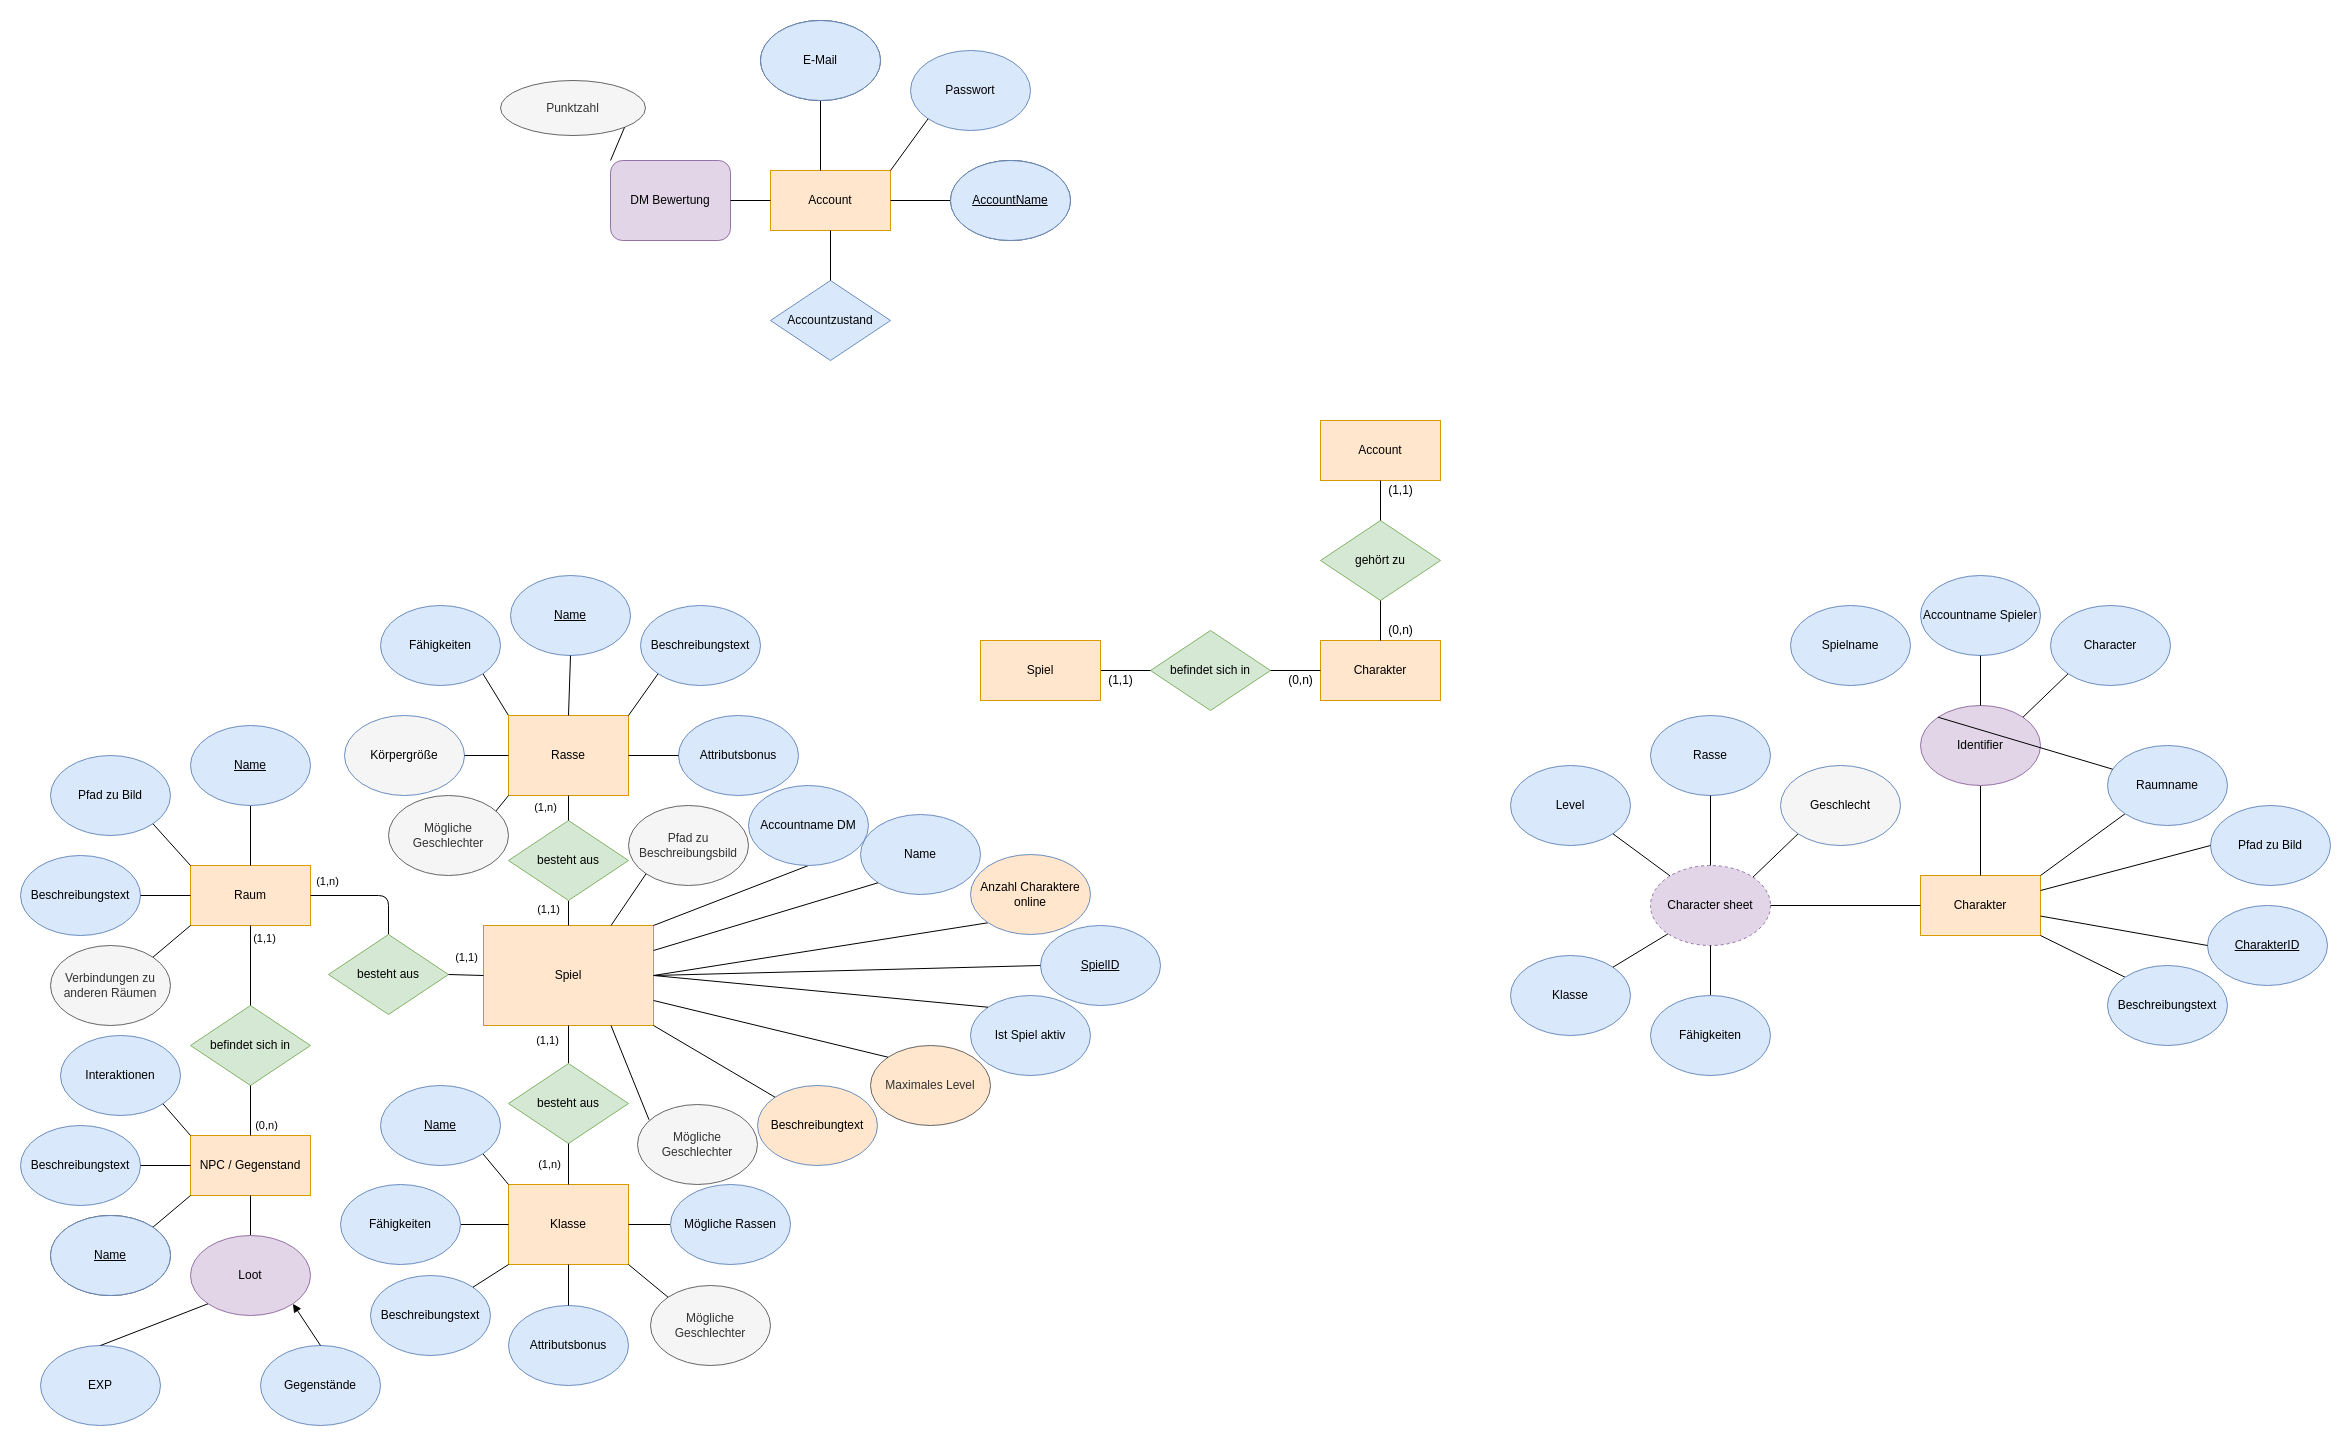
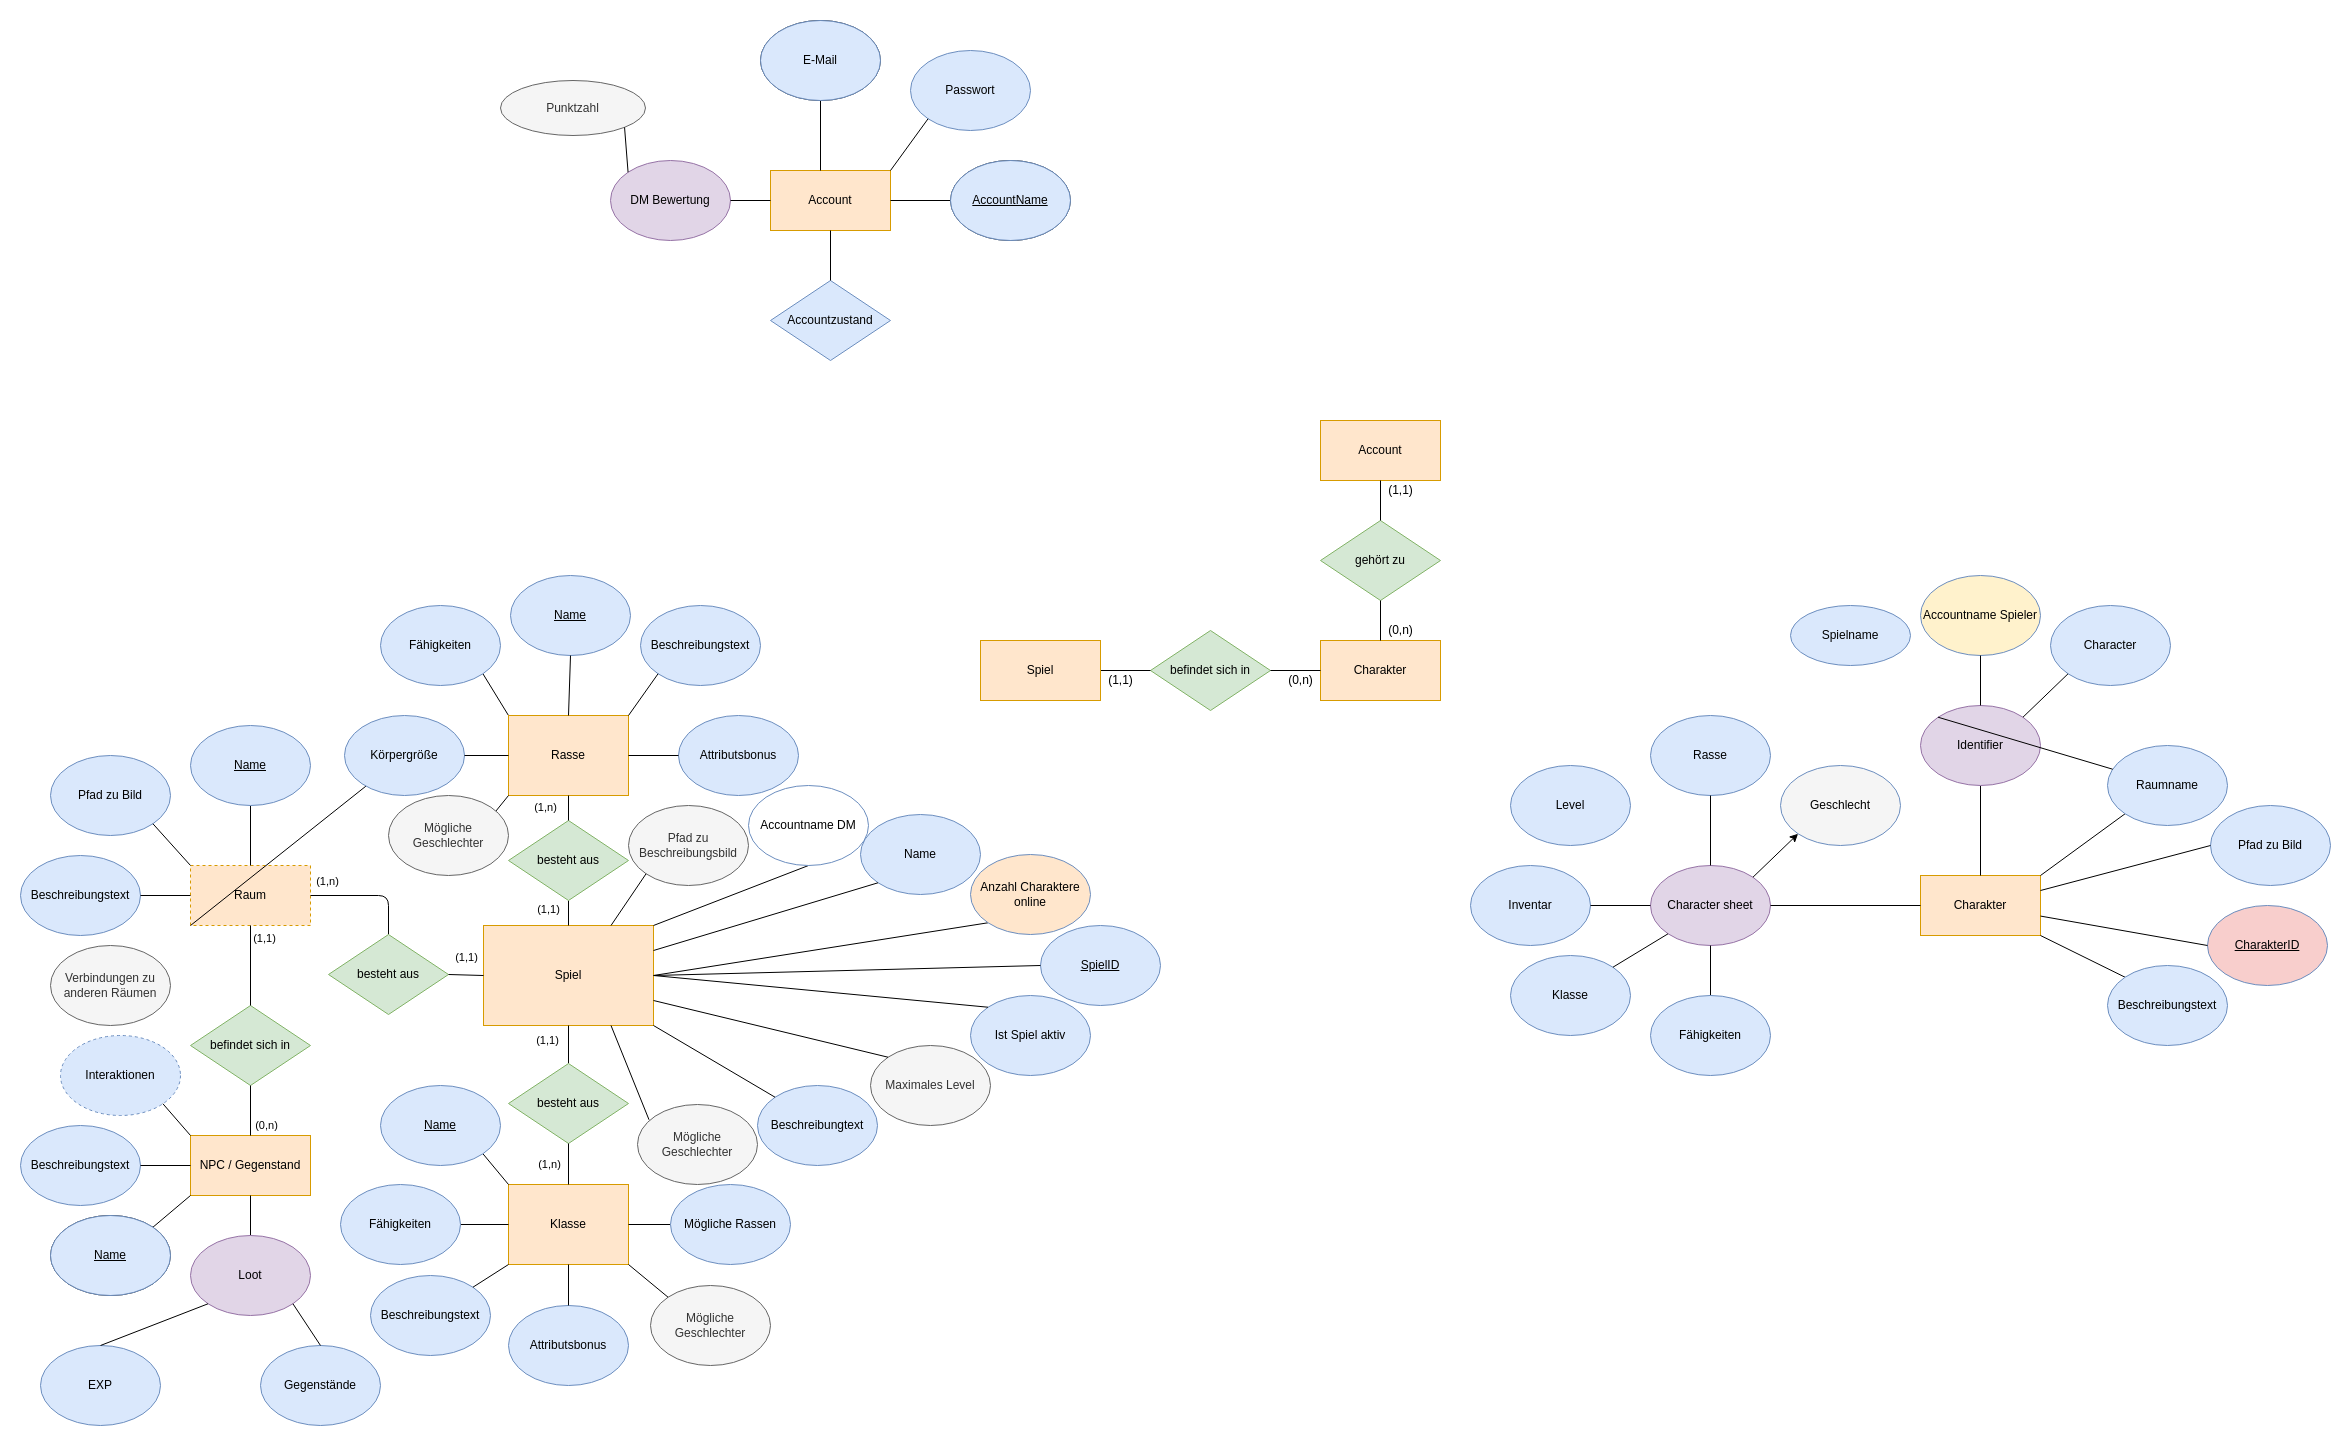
(671, 201) -> (671, 201)
(1981, 616) -> (1981, 616)
(1851, 646) -> (1851, 636)
(405, 756) -> (405, 756)
(809, 826) -> (809, 826)
(1794, 837) -> (1792, 840)
(1642, 855) -> none
(251, 896) -> (251, 896)
none -> (1531, 906)
none -> (1621, 906)
(1711, 906) -> (1711, 906)
(172, 941) -> (278, 856)
(2268, 946) -> (2268, 946)
(121, 1076) -> (121, 1076)
(931, 1086) -> (931, 1086)
(818, 1126) -> (818, 1126)
(298, 1311) -> (296, 1308)
